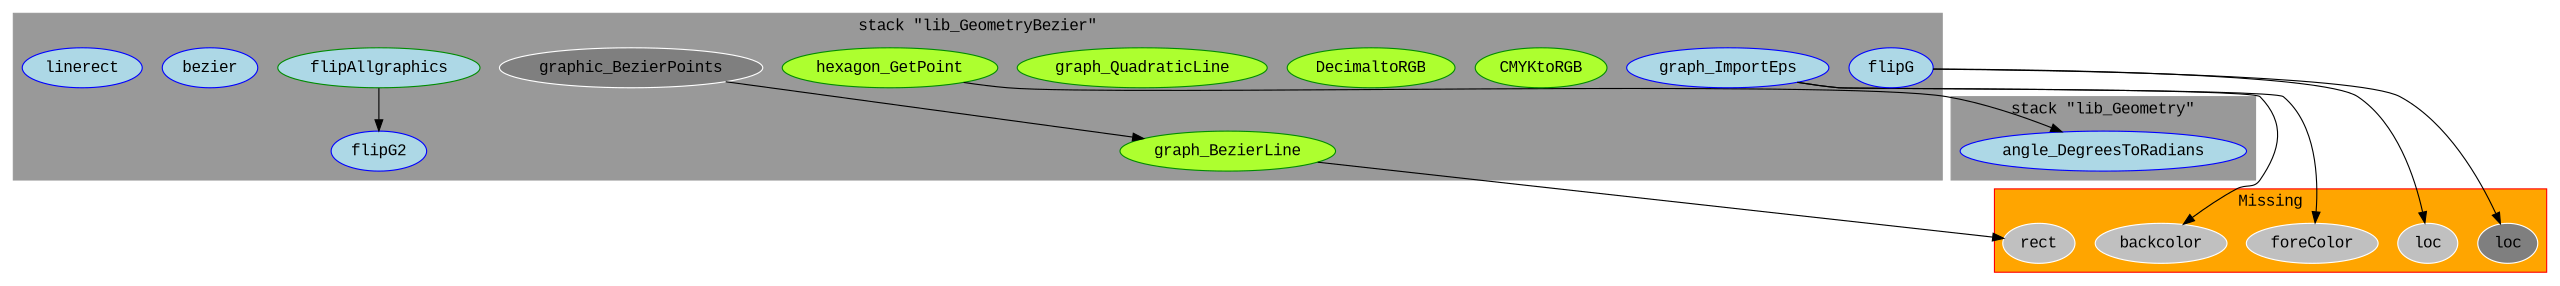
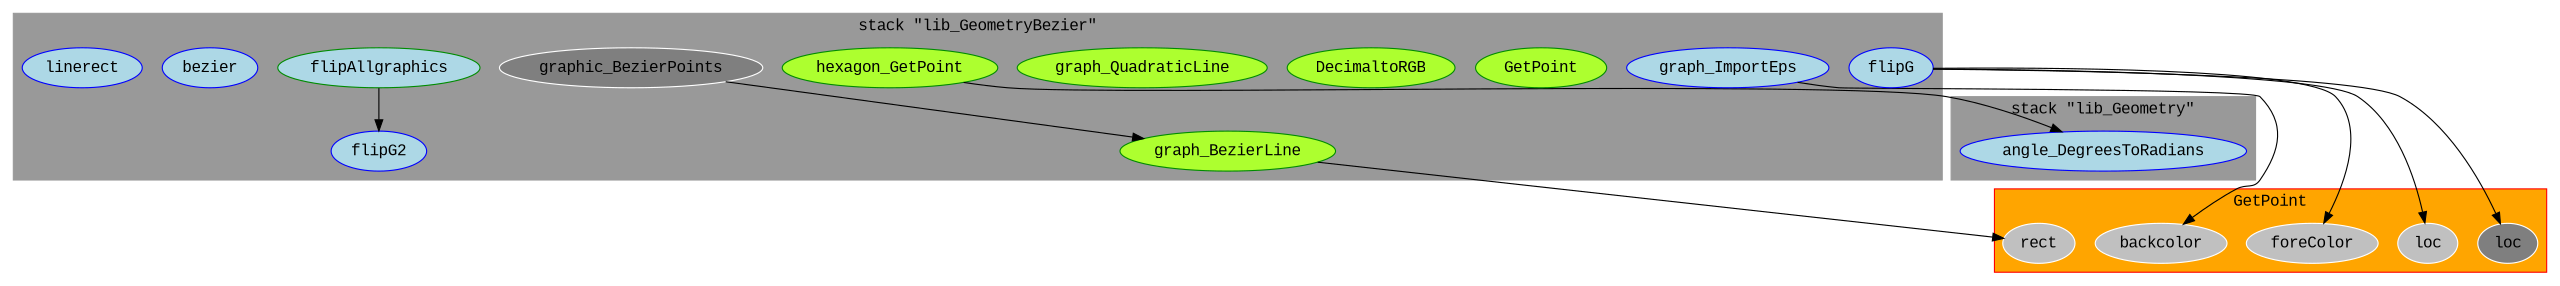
(1541, 68) -> (1541, 68)
(2102, 90) -> (2198, 73)
(2271, 202) -> (2271, 202)
